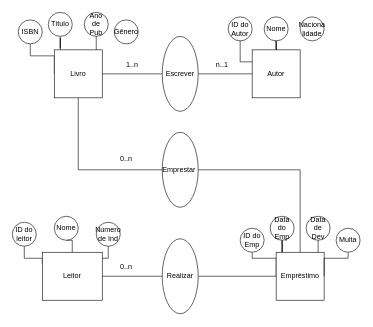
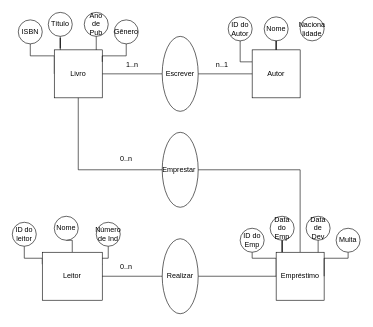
none -> (119, 56)
